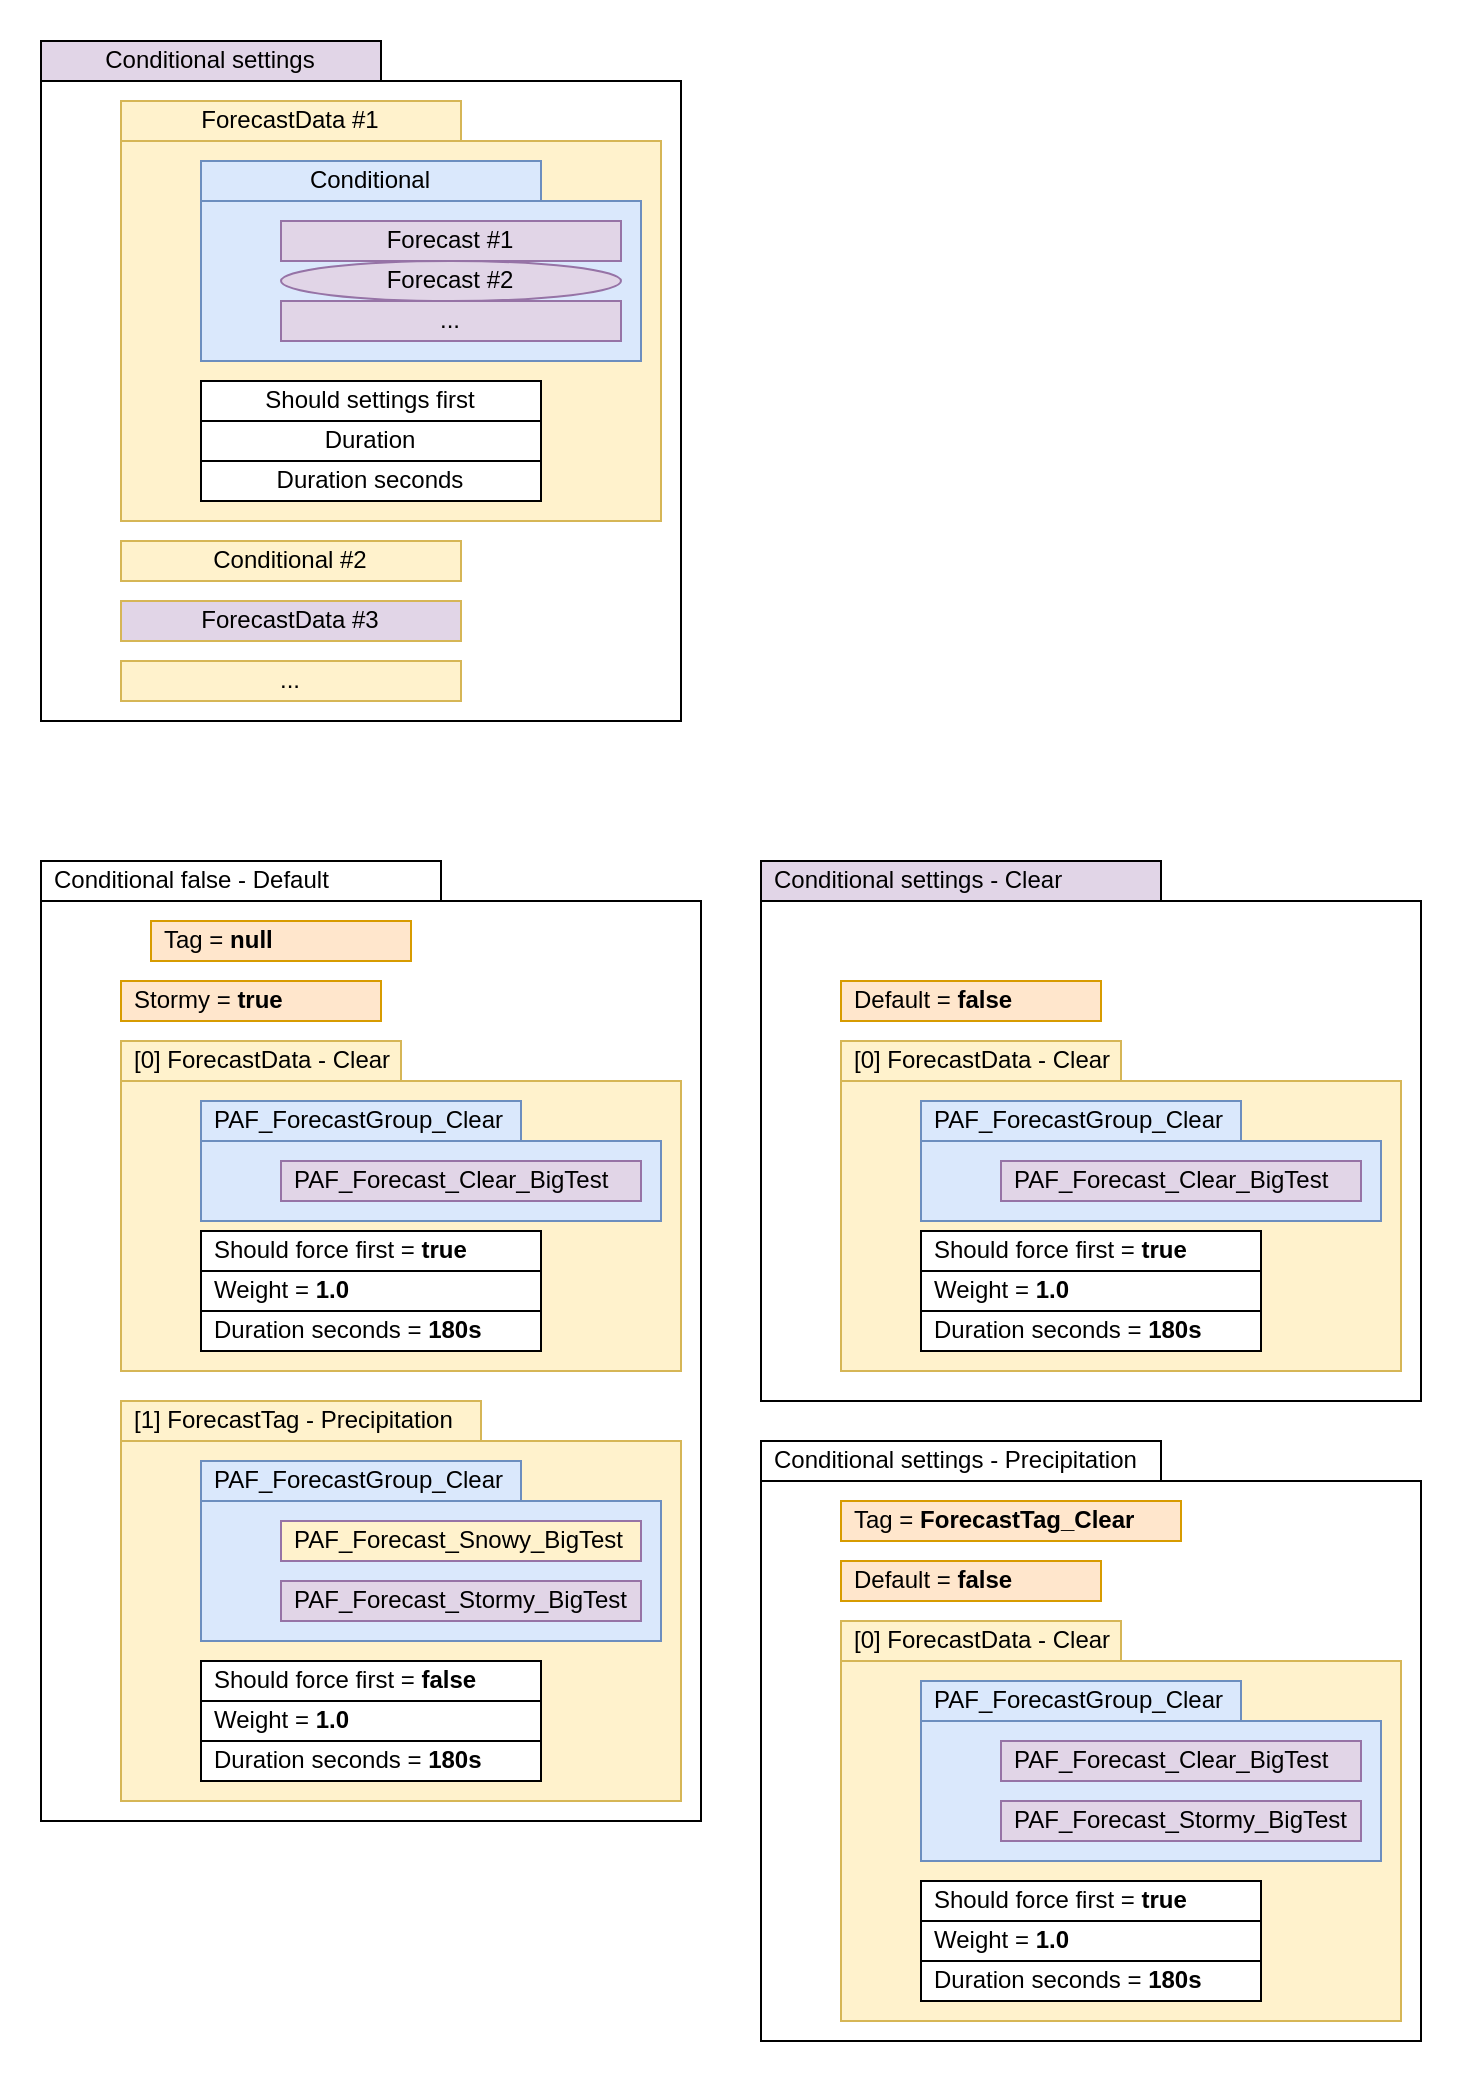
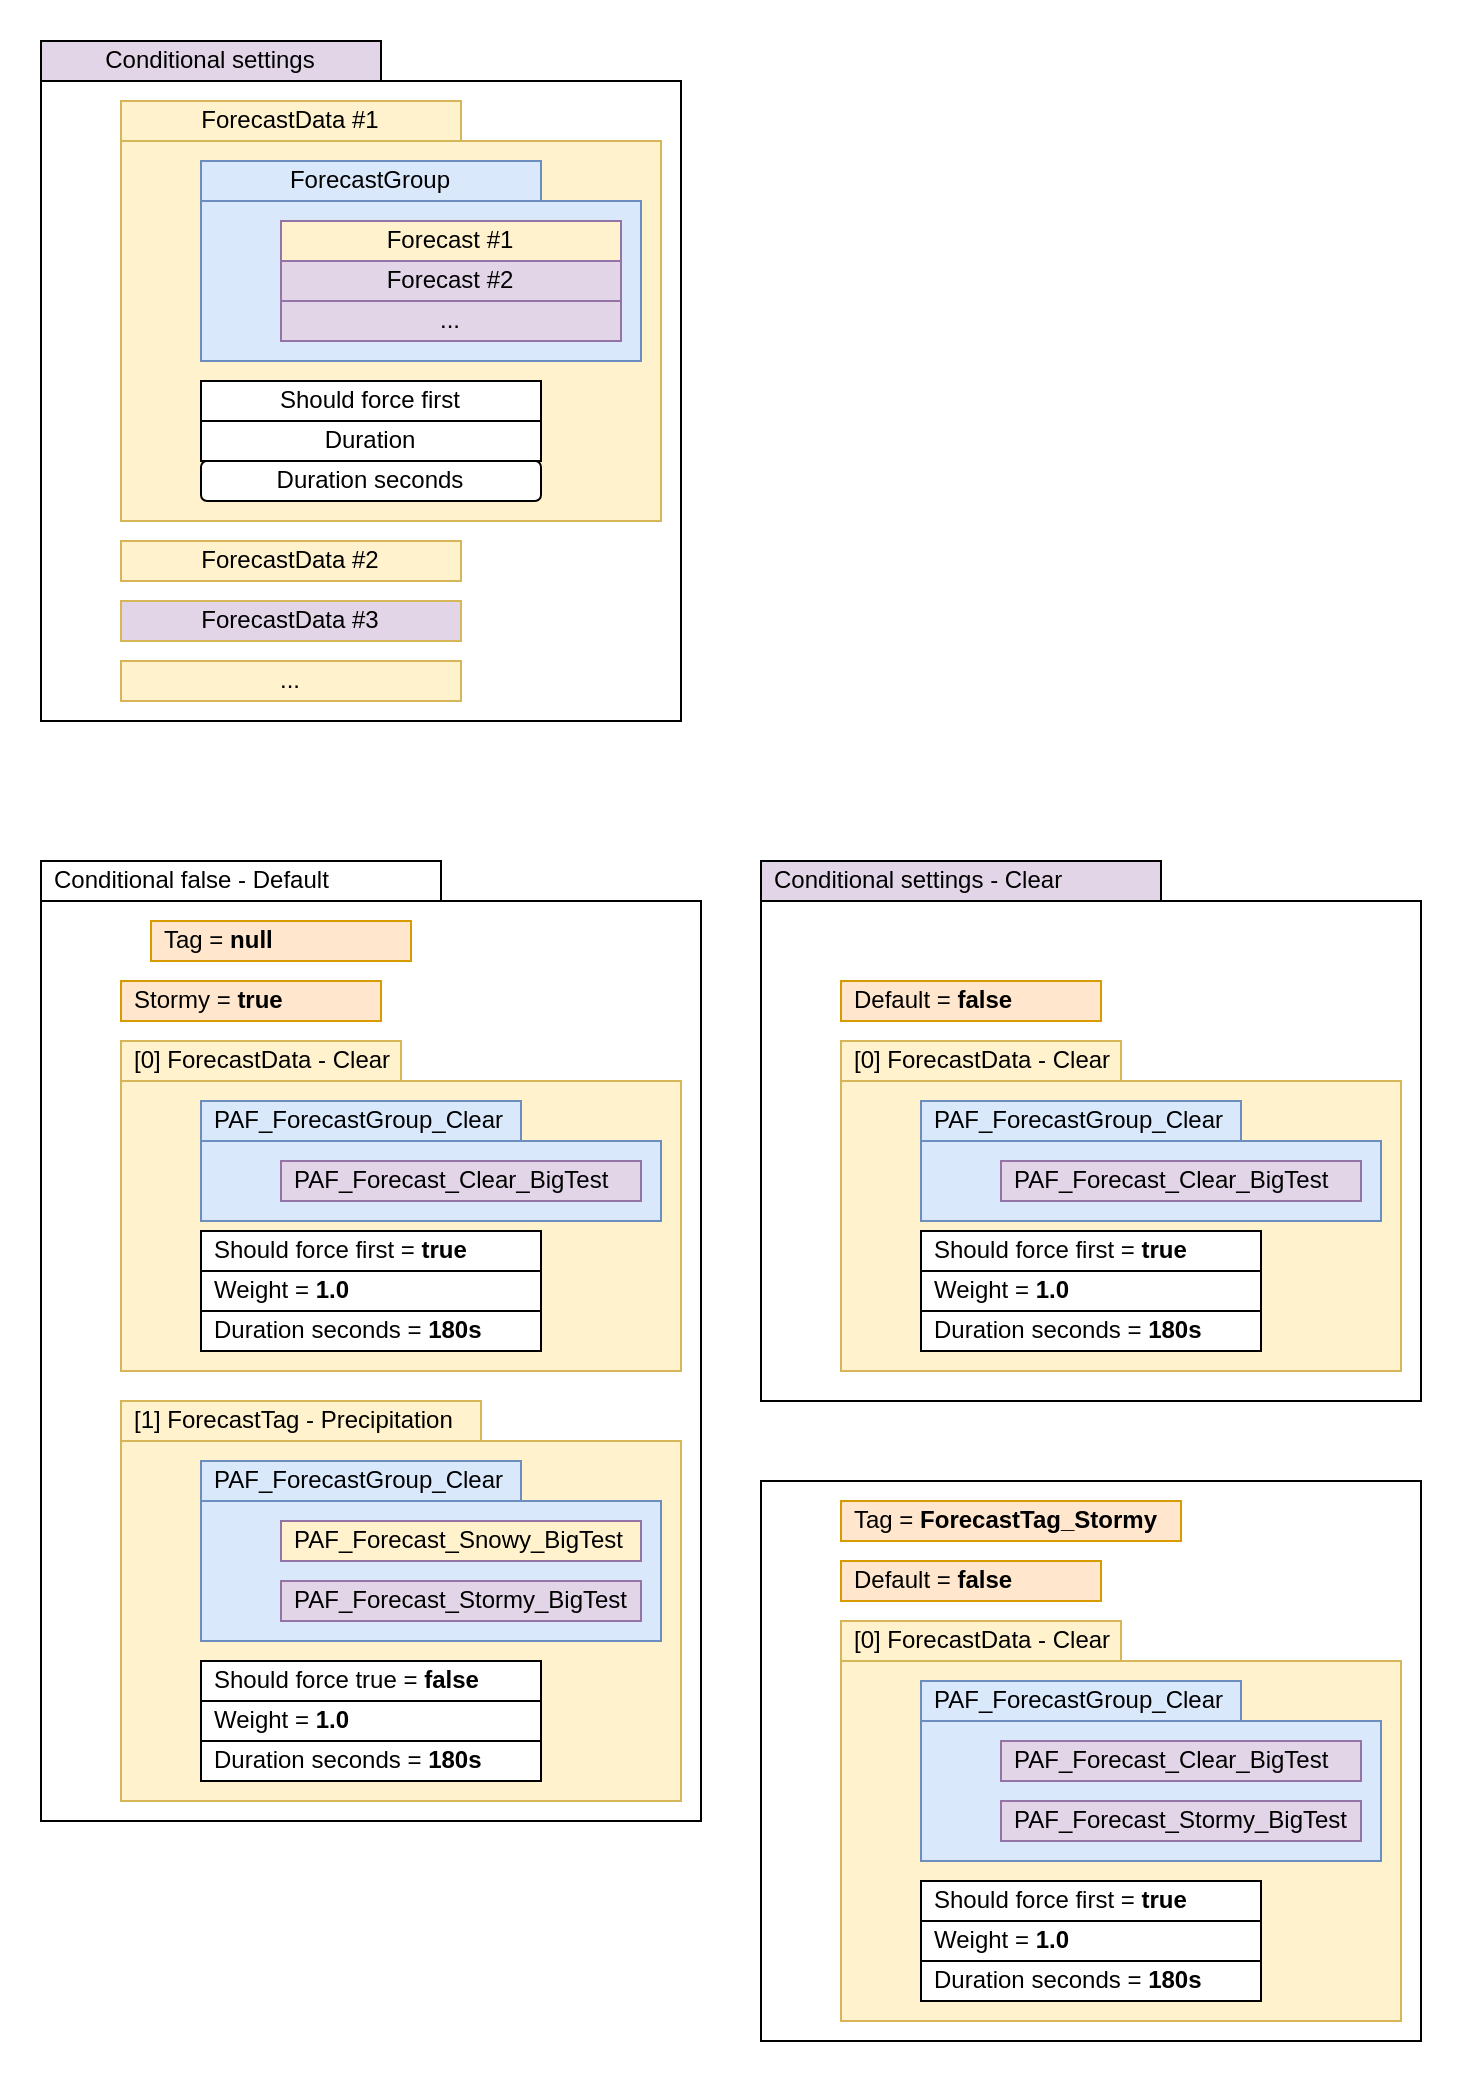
(371, 181) -> (371, 181)
(451, 241) -> (451, 241)
(451, 281) -> (451, 281)
(371, 401) -> (371, 401)
(371, 481) -> (371, 481)
(291, 561) -> (291, 561)
(961, 1461) -> none
(1000, 1521) -> (1010, 1521)
(368, 1681) -> (364, 1681)
